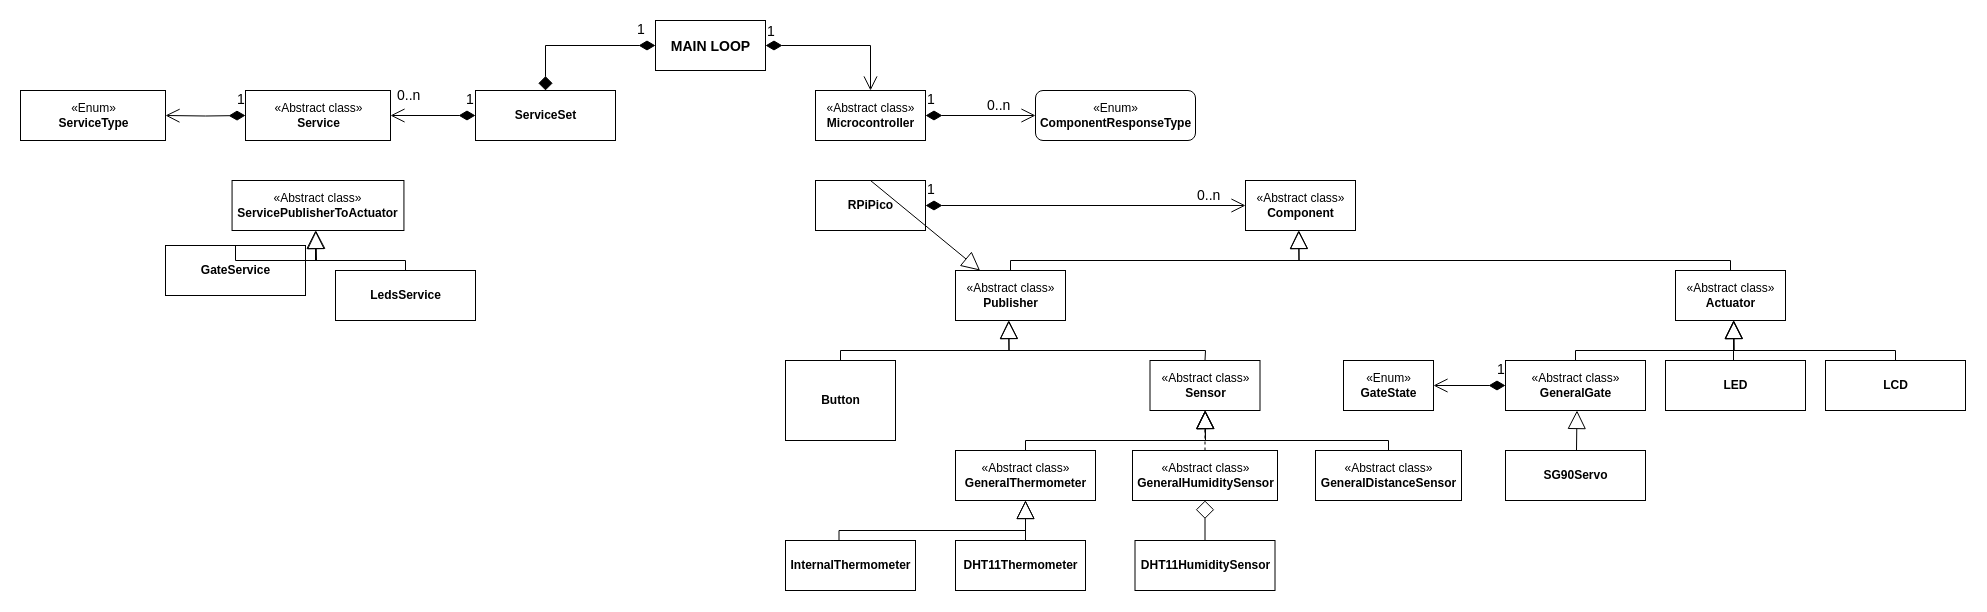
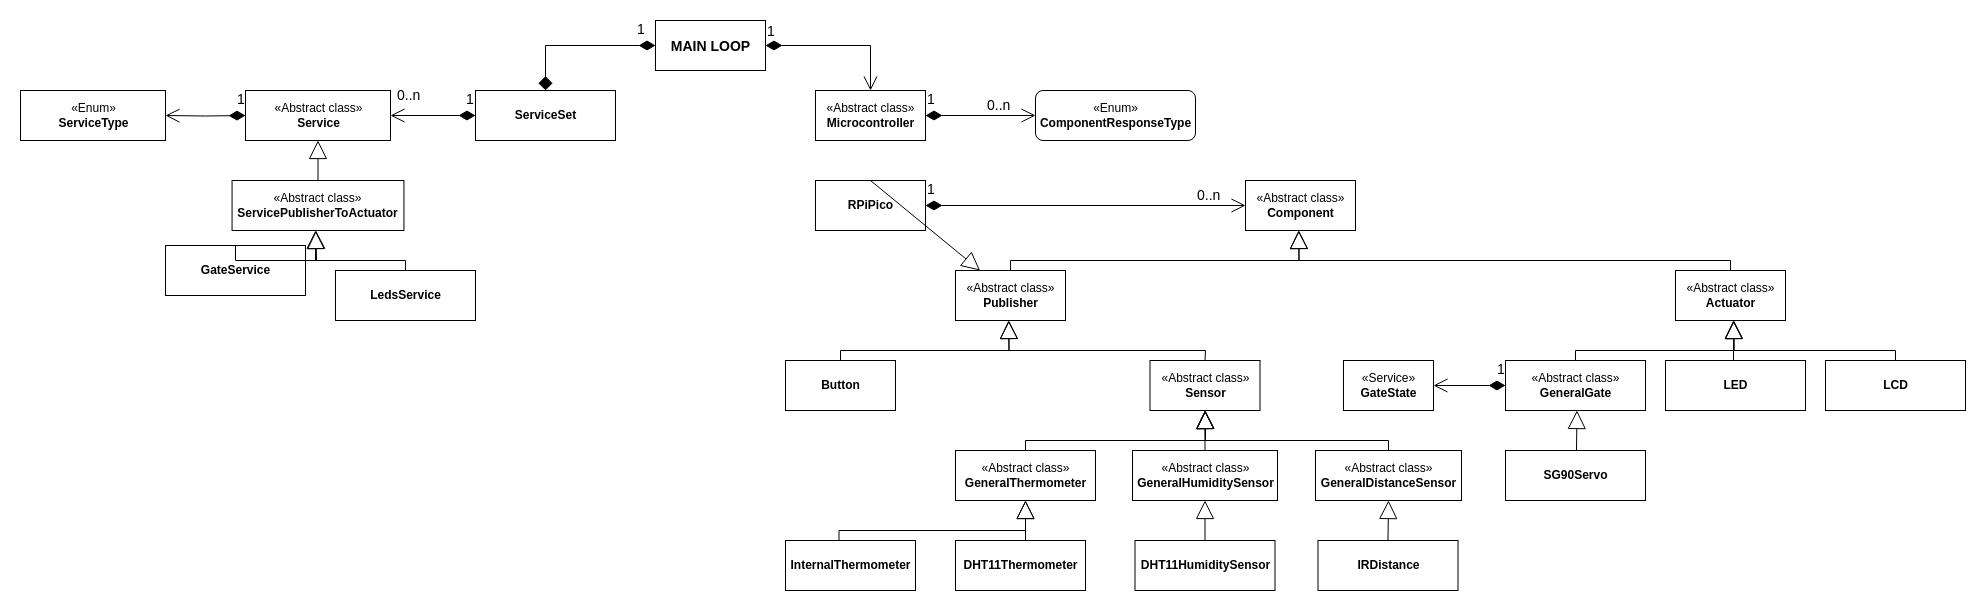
none -> (318, 170)
(1389, 386) -> (1389, 386)
(841, 401) -> (841, 386)
(1205, 446) -> (1205, 446)
(1205, 519) -> (1205, 520)
none -> (1388, 530)
none -> (1388, 566)
